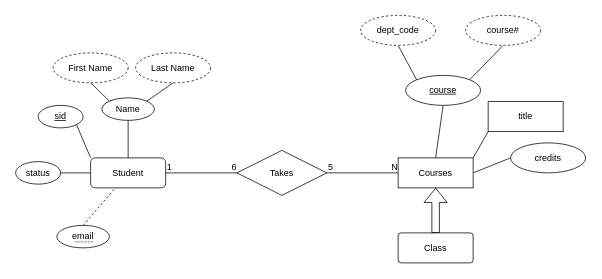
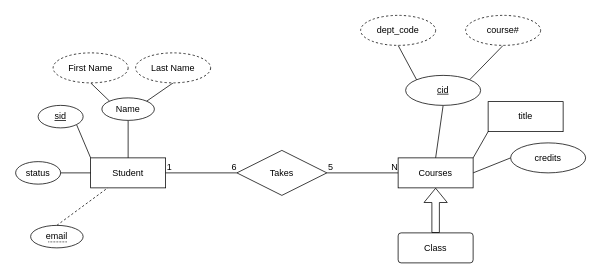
(443, 90) -> (443, 90)
(128, 173) -> (128, 173)
(83, 237) -> (57, 237)
